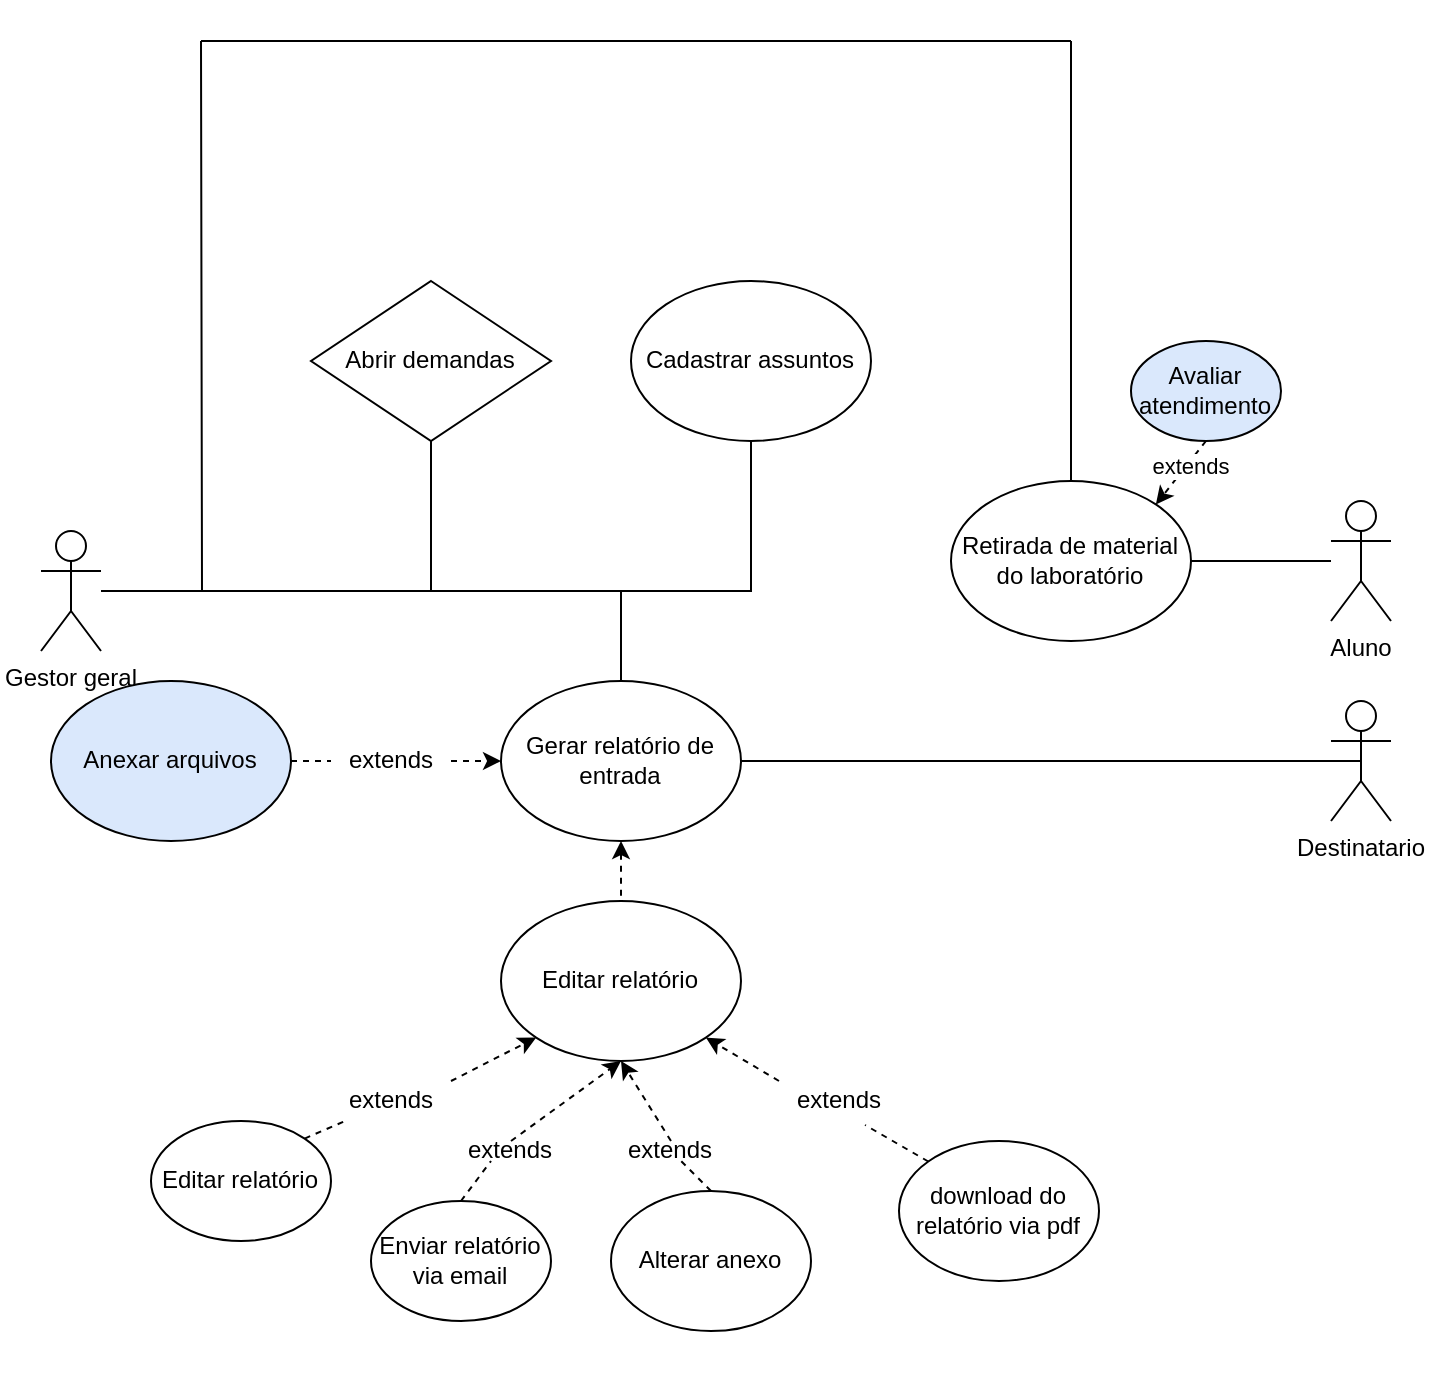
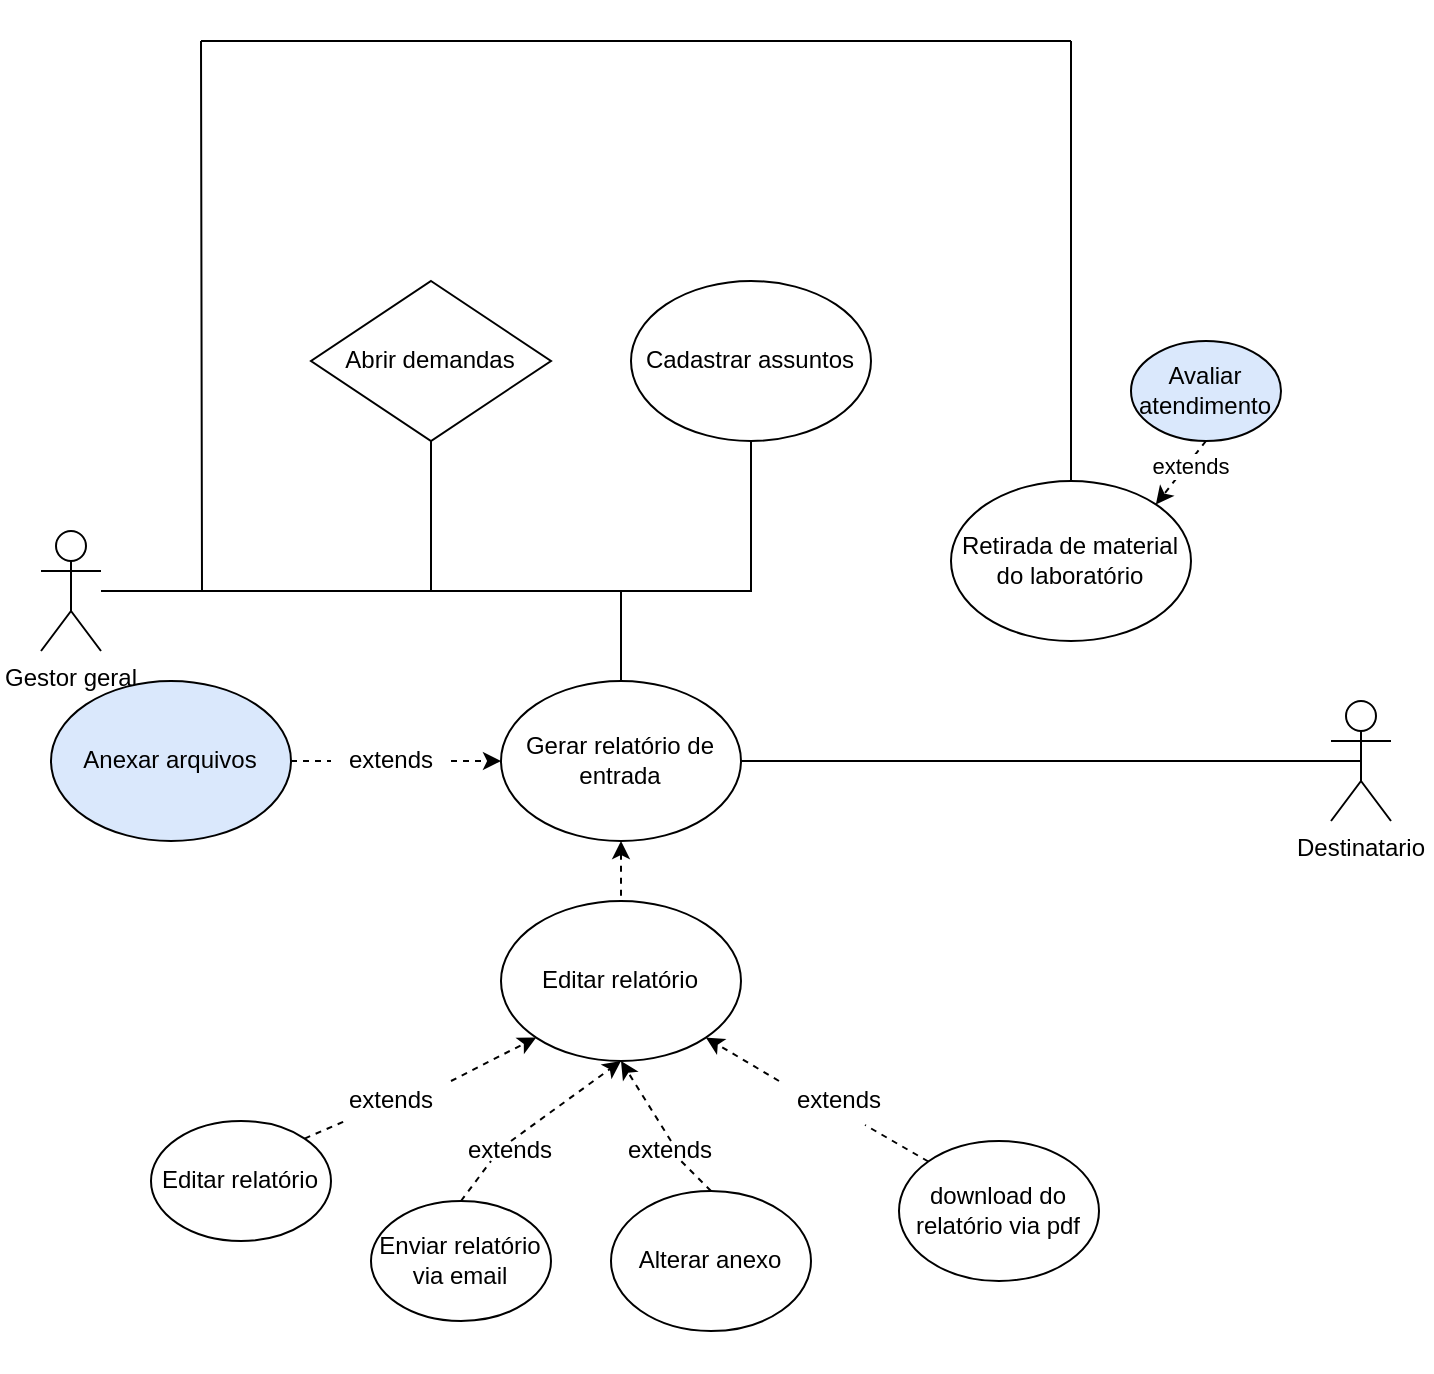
(1261, 561) -> none
(1361, 561) -> none
